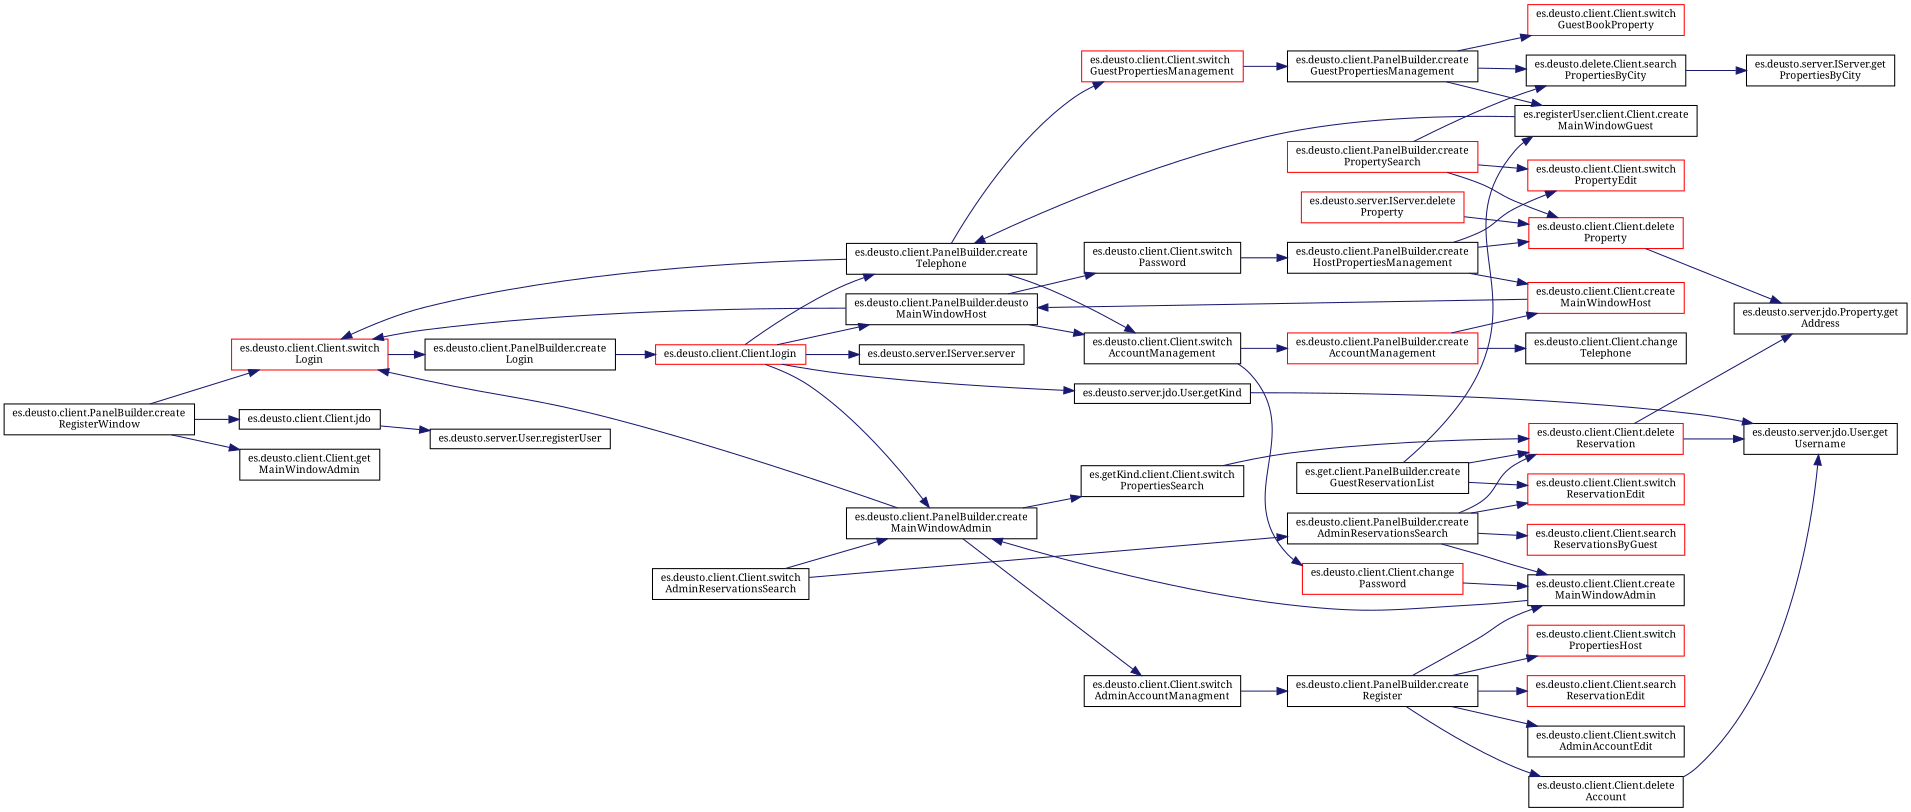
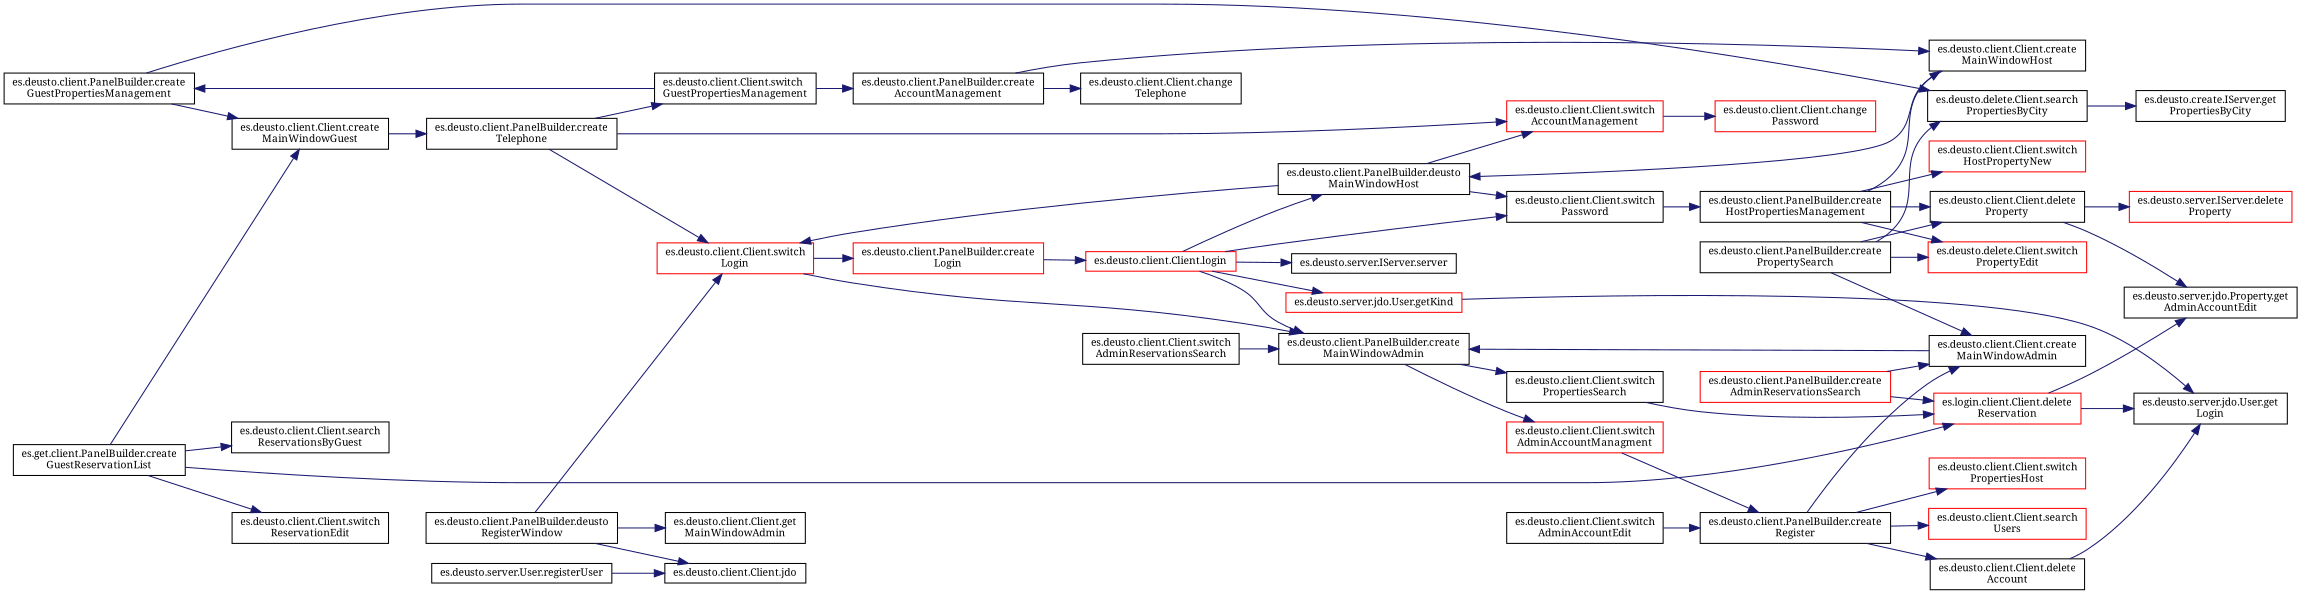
(1606, 20) -> none
(1162, 66) -> (735, 89)
(1821, 70) -> (2211, 106)
(1606, 121) -> (310, 134)
none -> (2007, 156)
(1383, 157) -> (1795, 257)
(1606, 175) -> (2007, 257)
(1480, 219) -> (2102, 207)
(1606, 233) -> (2007, 207)
(1606, 298) -> (2007, 56)
(811, 302) -> (1360, 233)
(1821, 319) -> (2211, 303)
(1162, 348) -> (1585, 116)
(1259, 348) -> (829, 89)
(1383, 348) -> (948, 89)
(520, 355) -> (948, 258)
(1162, 394) -> (1374, 303)
(99, 419) -> (522, 528)
(400, 428) -> (633, 573)
(646, 428) -> (1046, 304)
(1606, 439) -> (2007, 409)
(1821, 439) -> (2211, 409)
(1162, 481) -> (1585, 387)
(1606, 489) -> (310, 528)
(1494, 509) -> none
(1383, 528) -> (1795, 387)
(1497, 534) -> (203, 449)
(1606, 540) -> (310, 437)
(1031, 558) -> none
(1490, 584) -> (1910, 308)
(1162, 691) -> (1585, 437)
(1606, 691) -> (2007, 524)
(1489, 715) -> (1676, 528)
